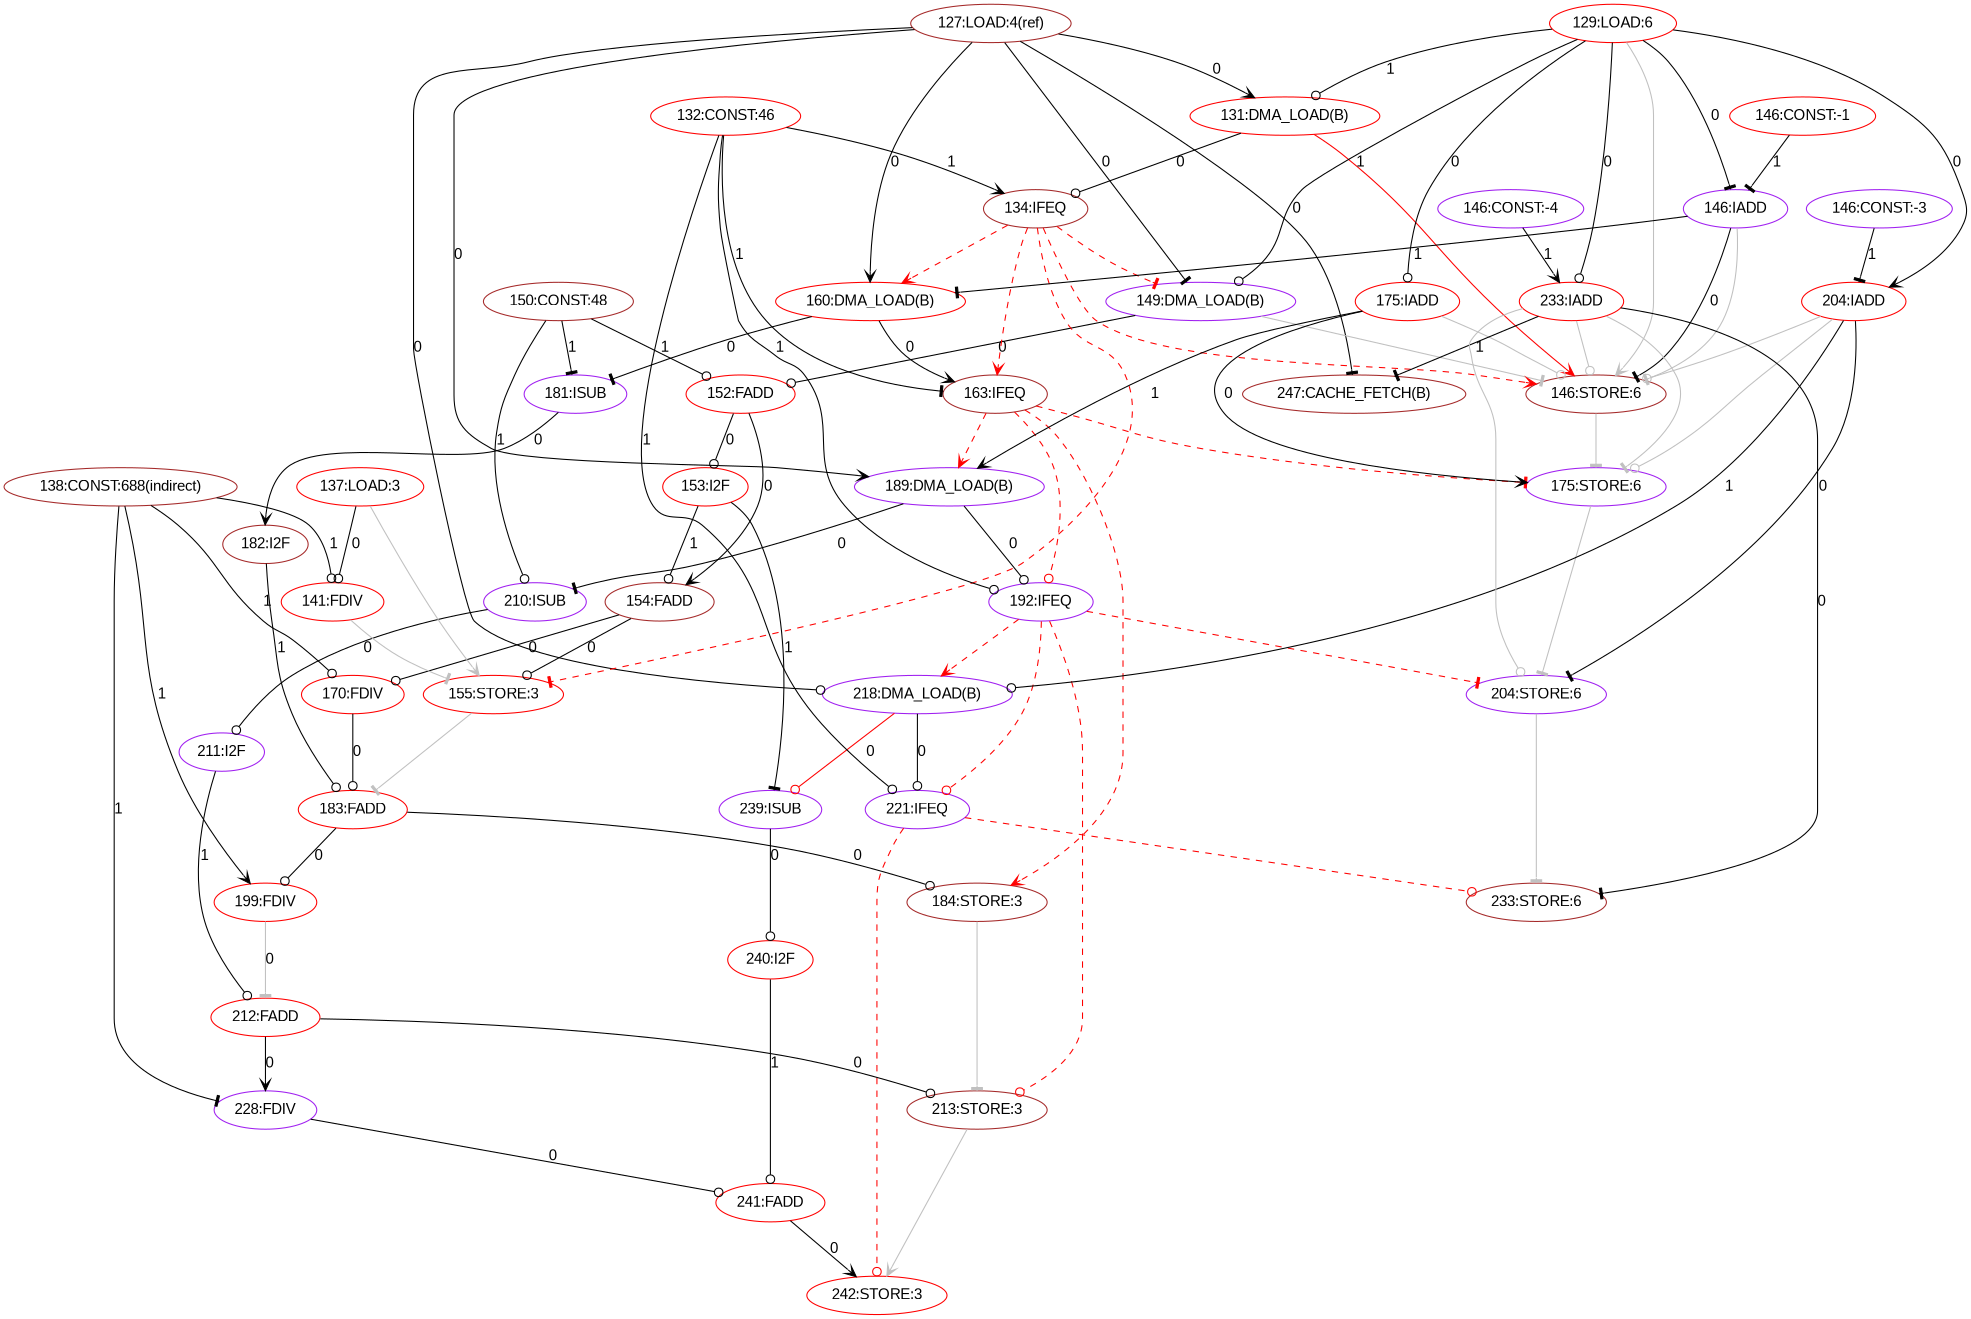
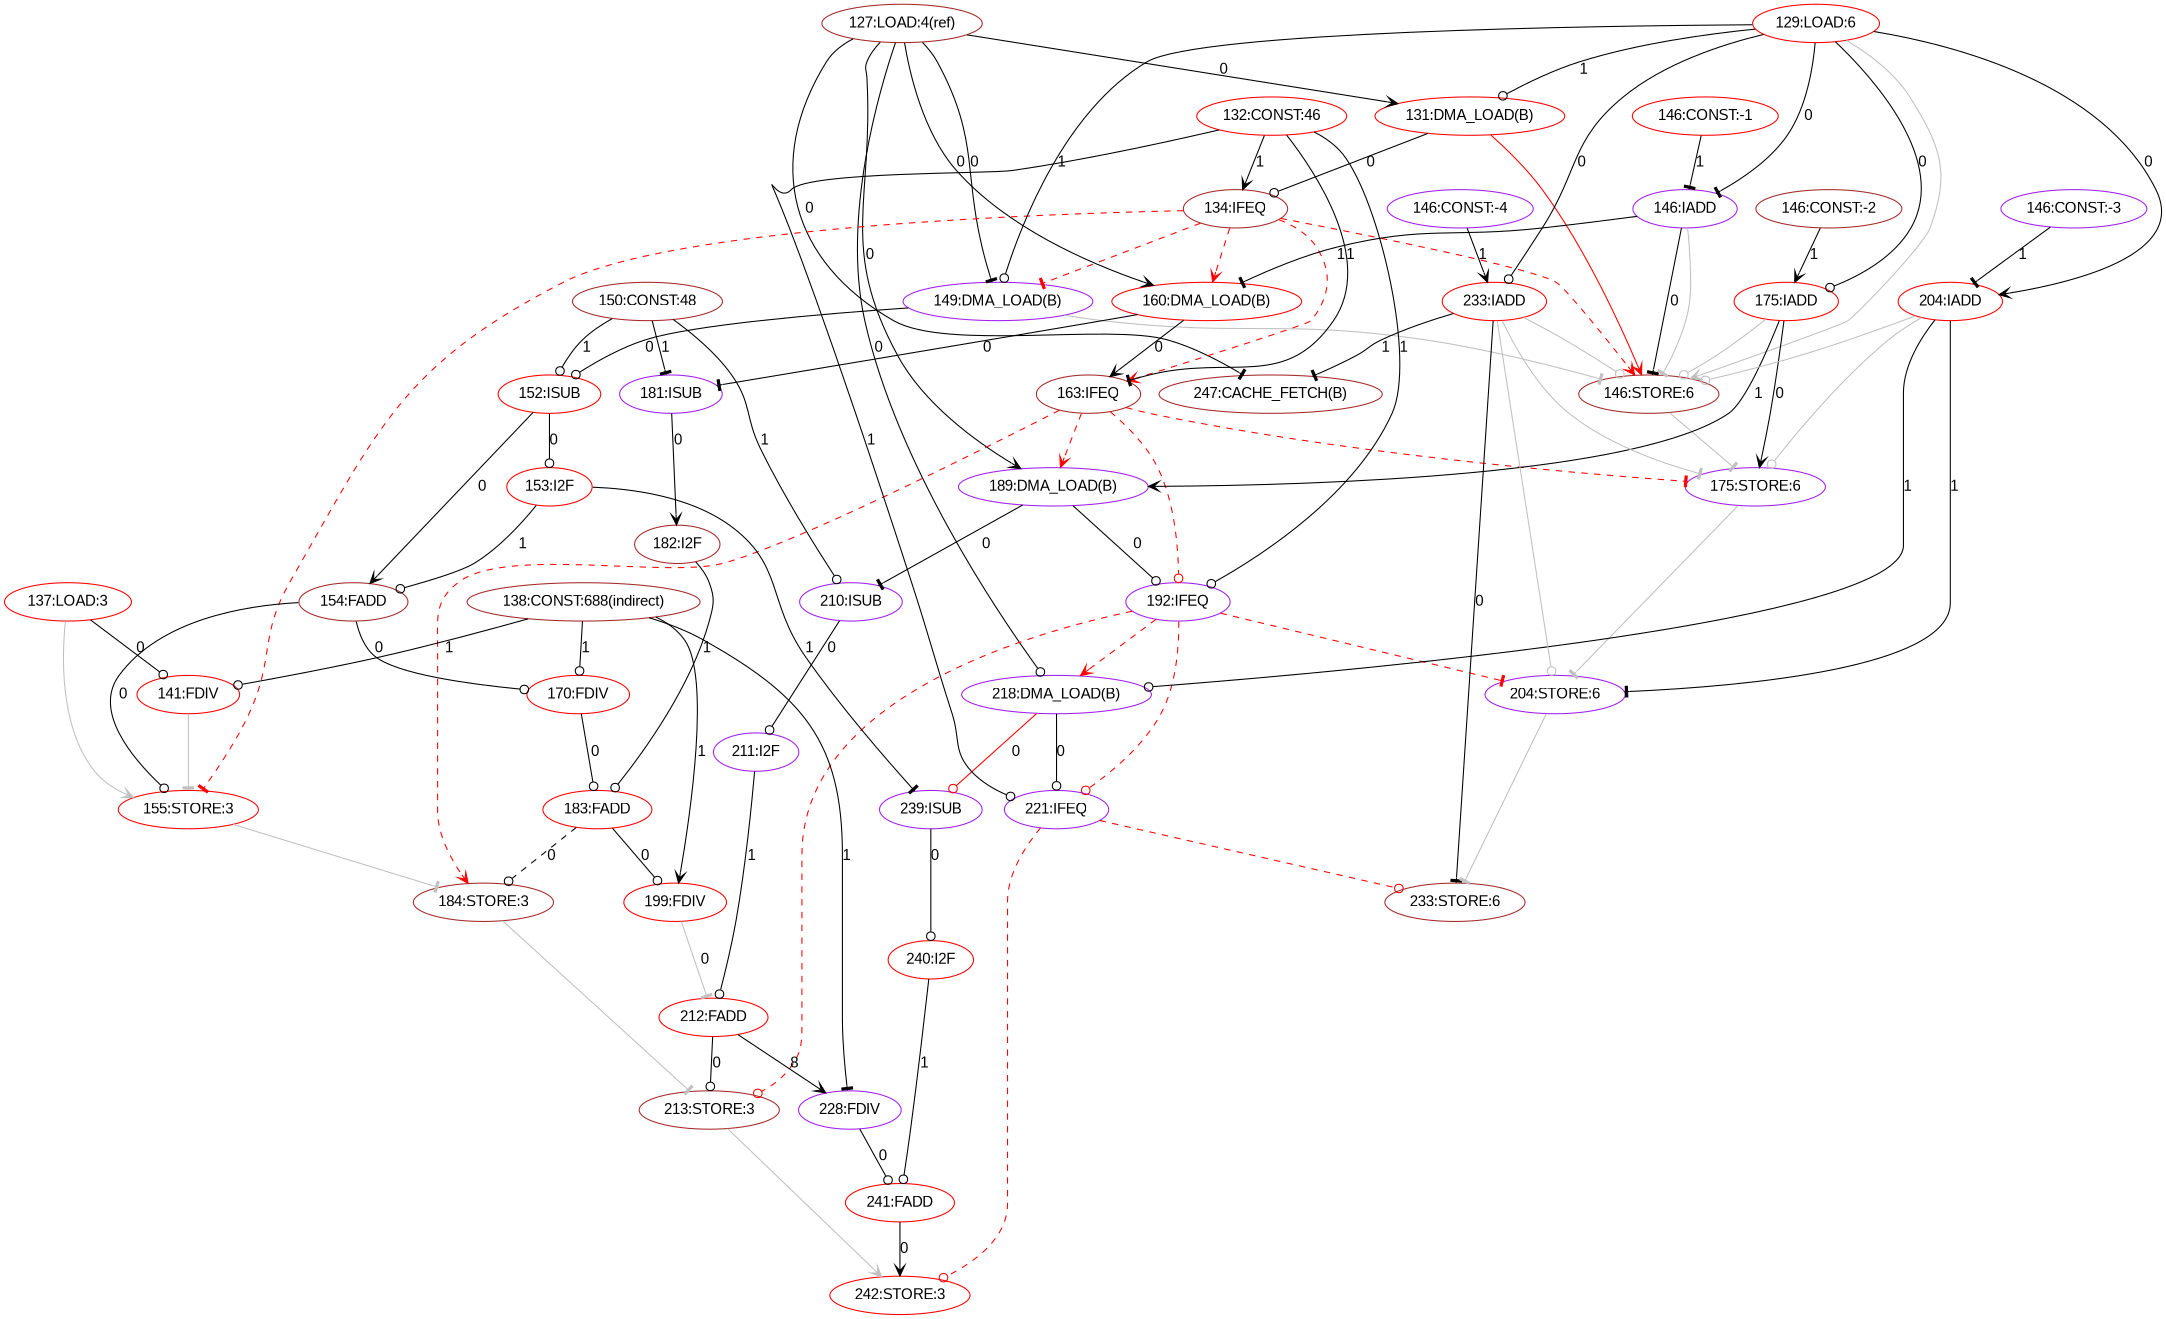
none -> (1829, 209)
(741, 394) -> (549, 394)
(1823, 487) -> (1955, 487)
(425, 751) -> (333, 855)
(669, 832) -> (544, 853)
(270, 1064) -> (794, 1064)
